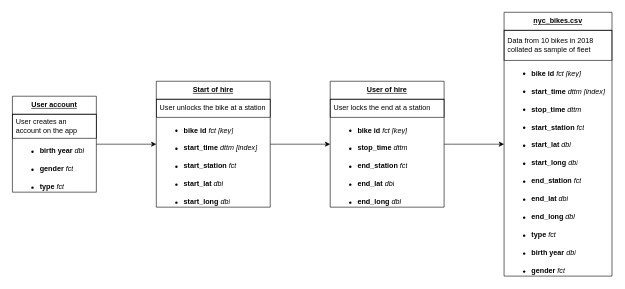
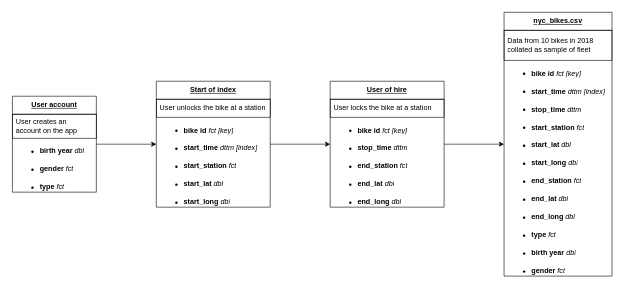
(213, 90) -> (213, 90)
(388, 108) -> (388, 108)
